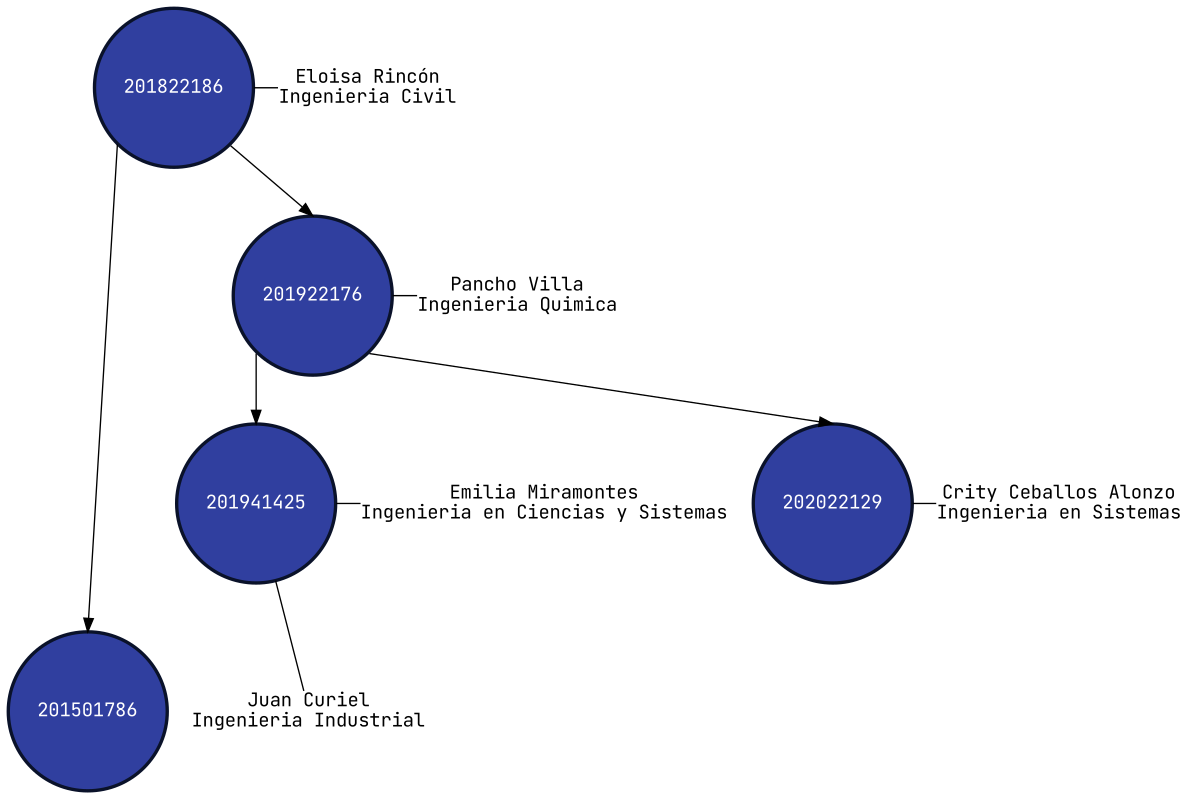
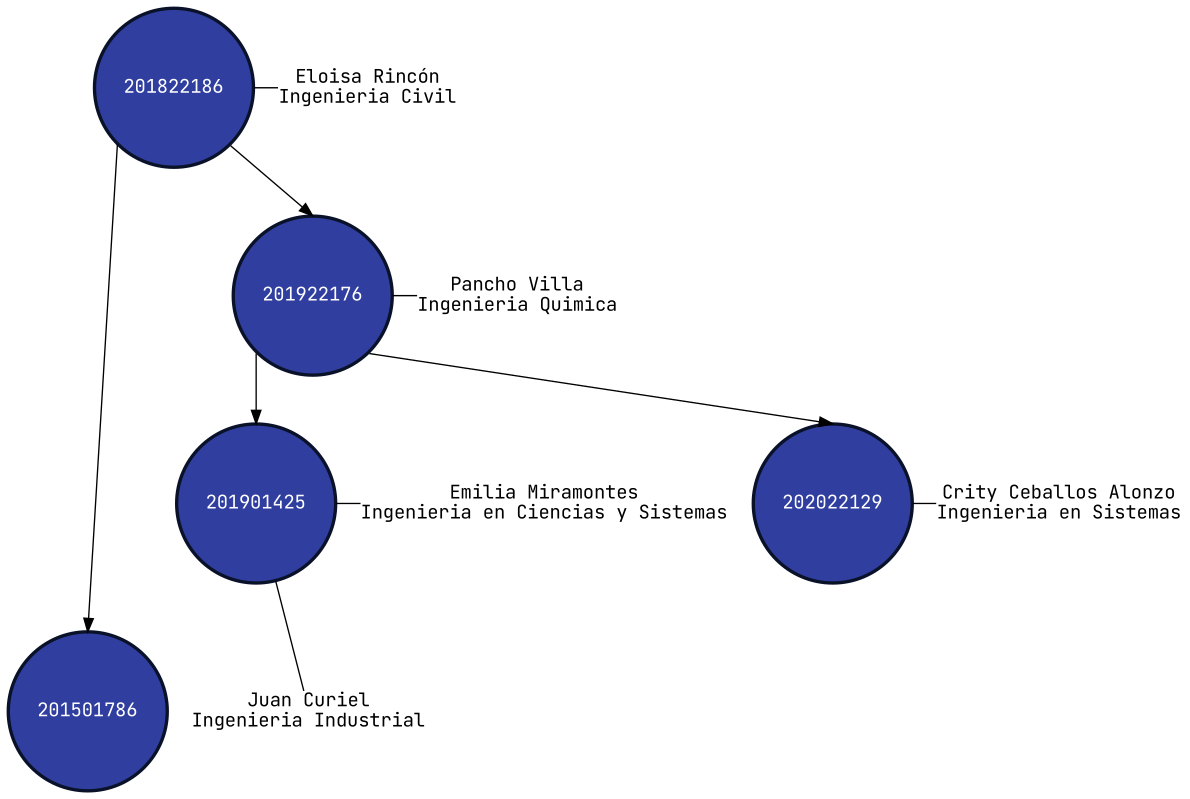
(256, 503) -> (256, 503)
